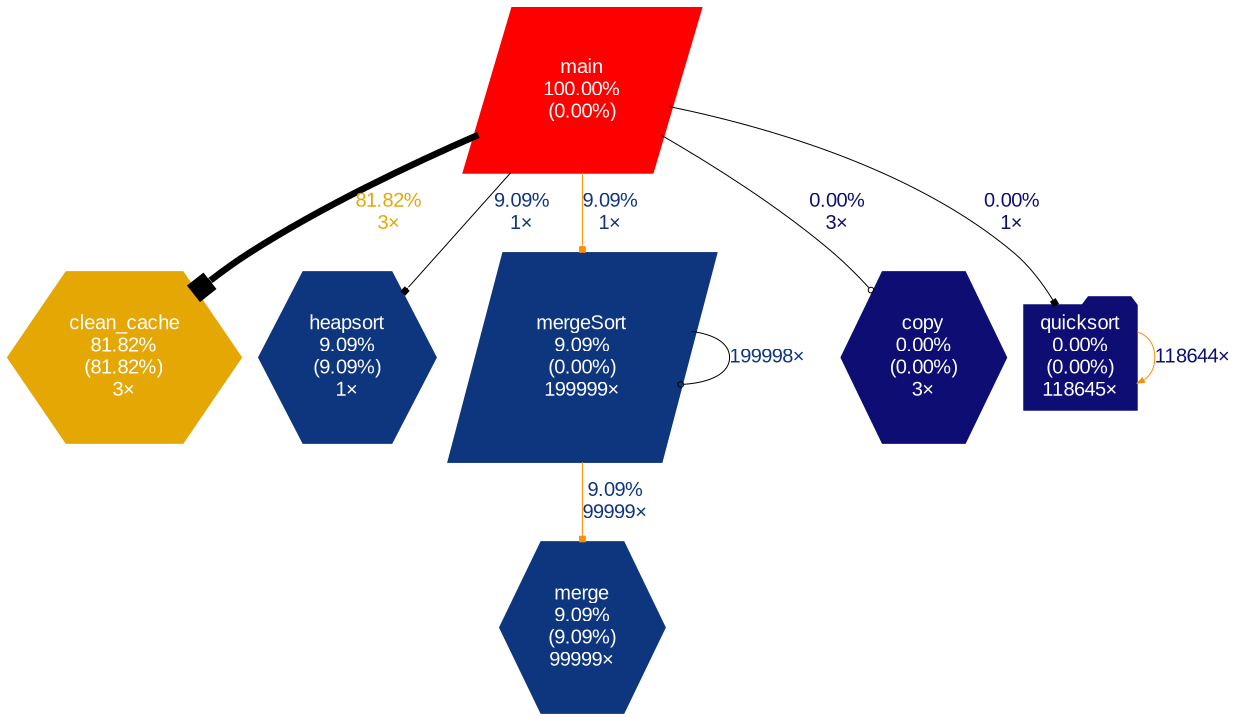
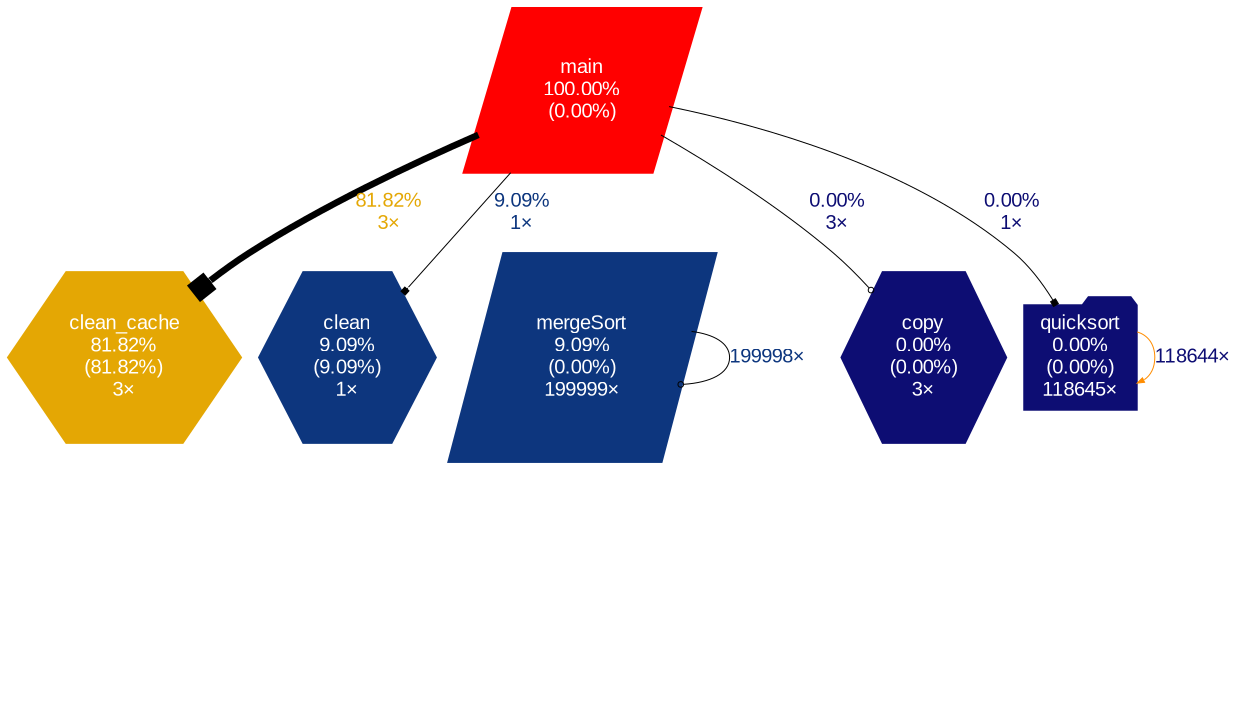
(582, 209) -> none
(347, 357) -> (347, 357)
(582, 628) -> none
